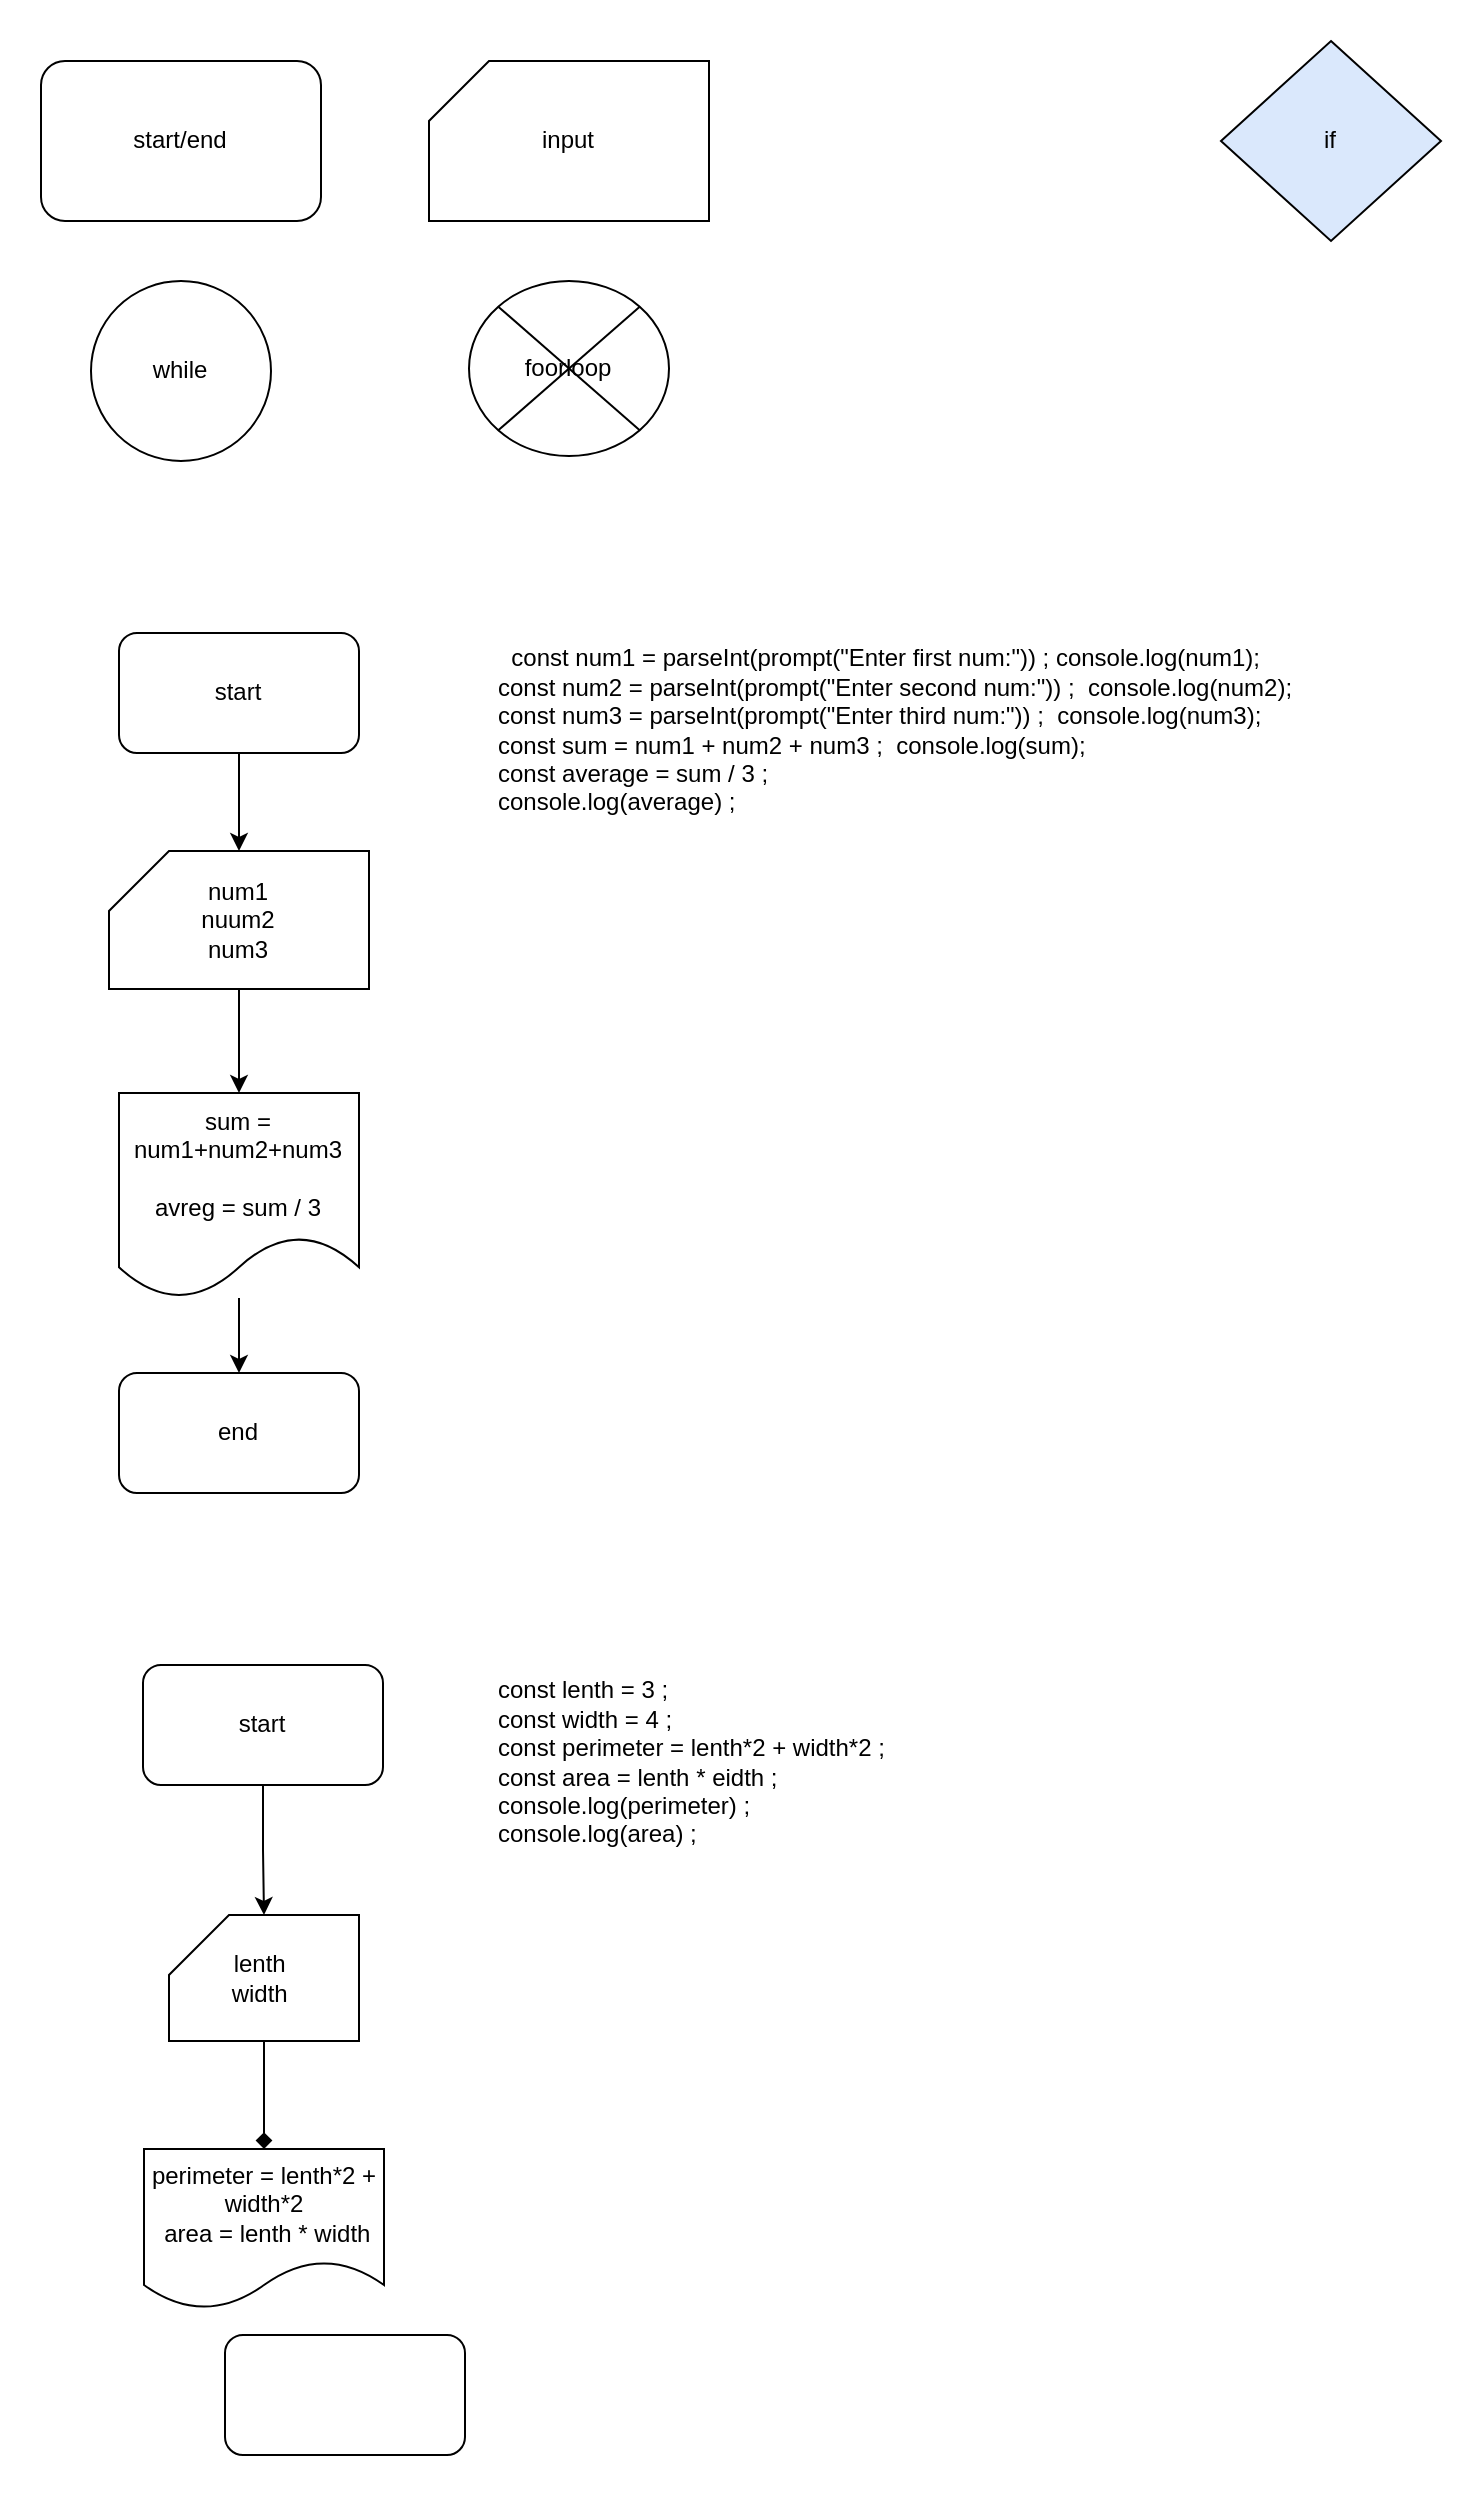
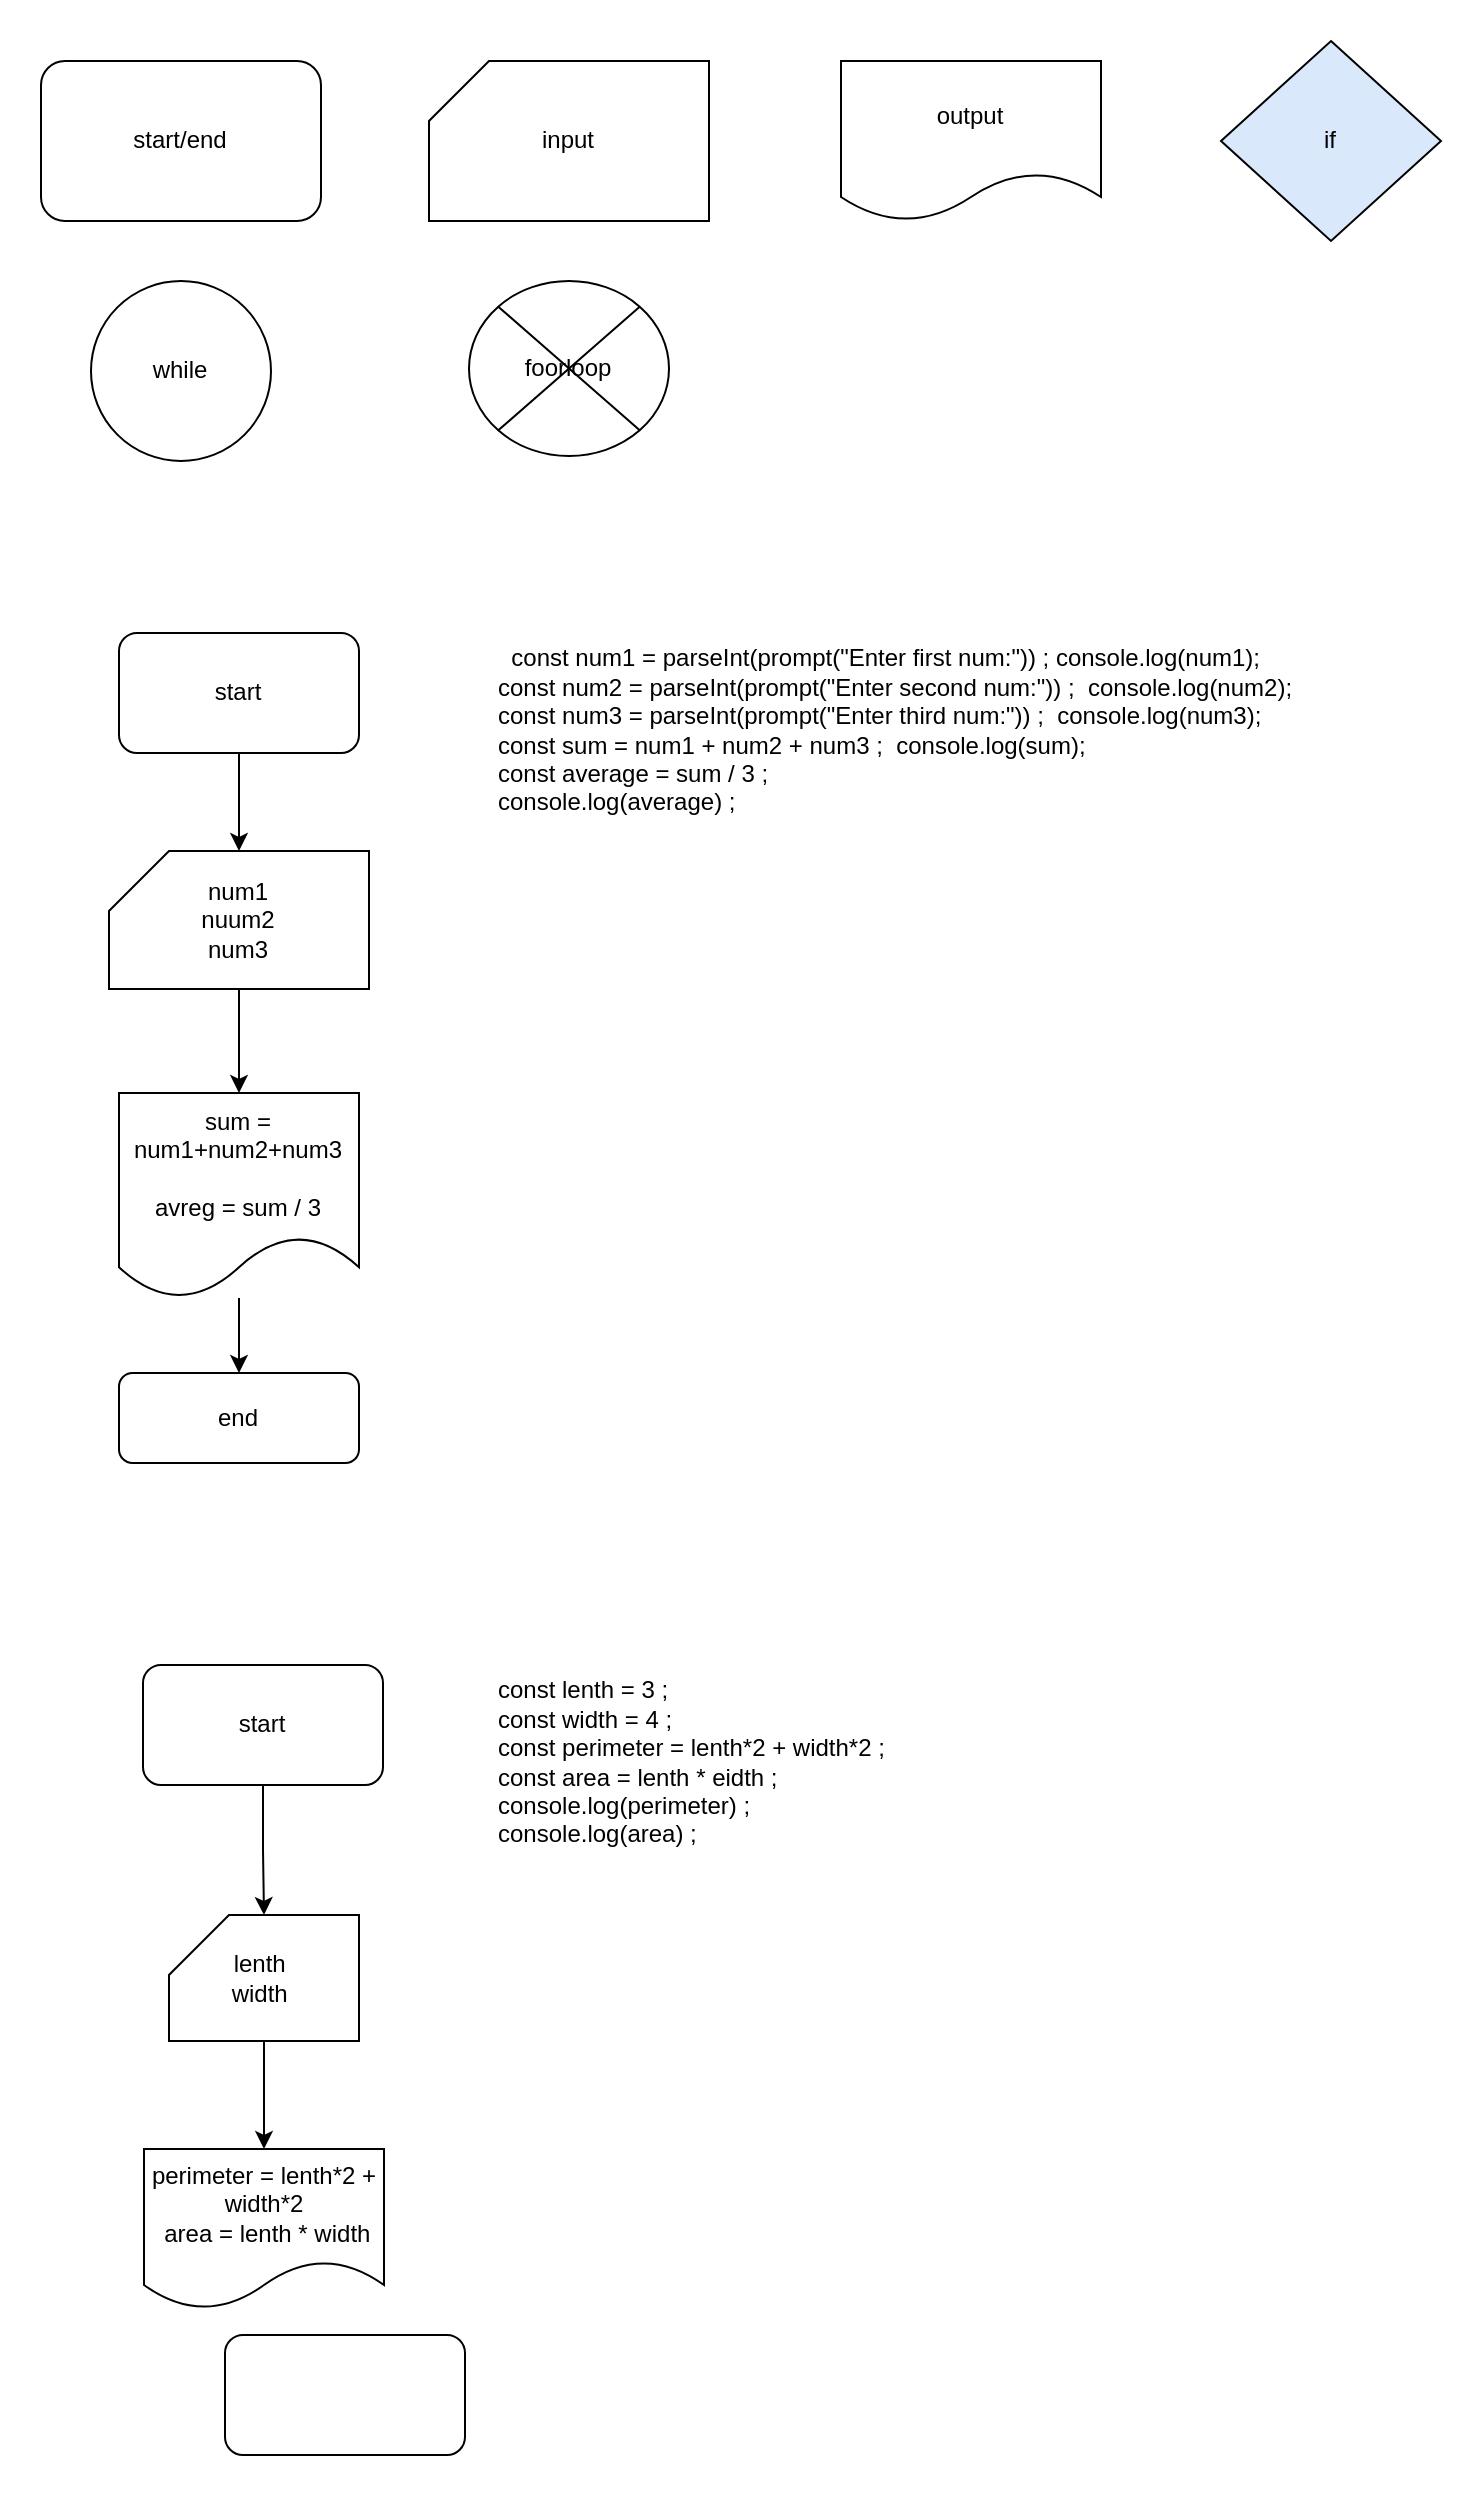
none -> (971, 141)
(239, 1433) -> (239, 1418)
(264, 2133) -> (264, 2134)
